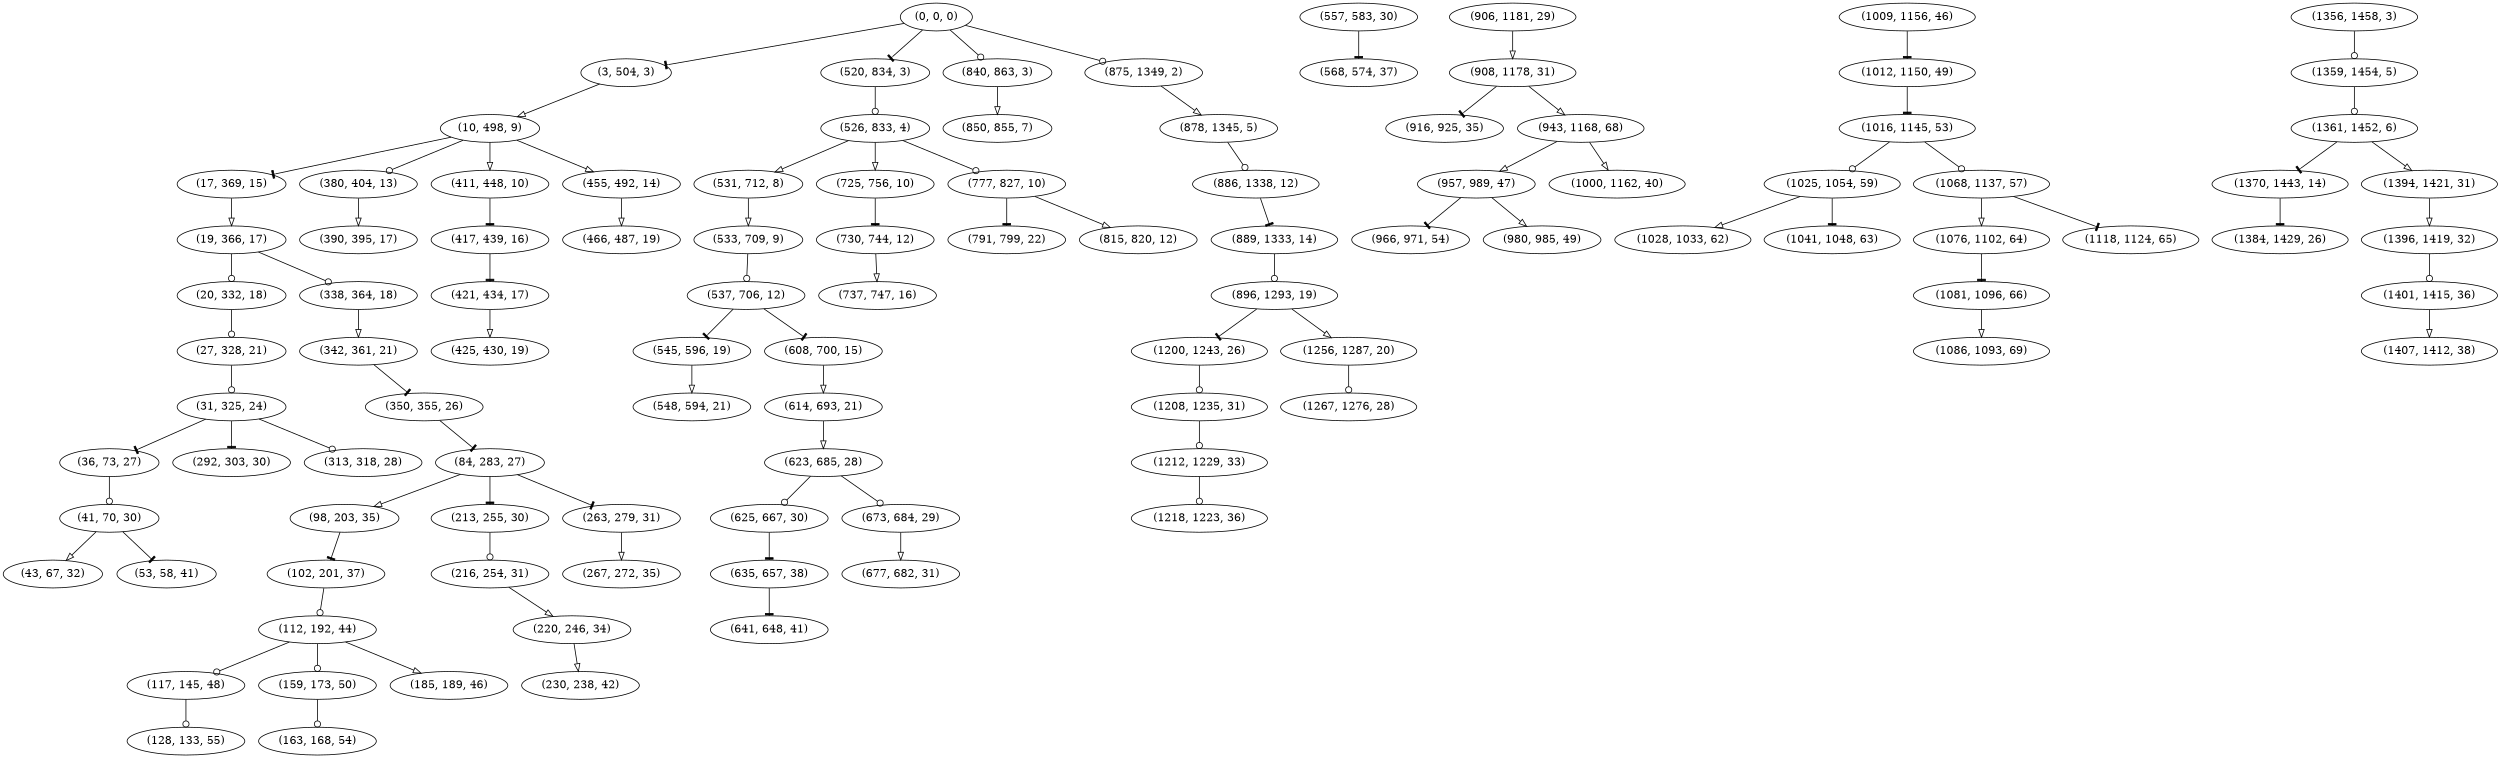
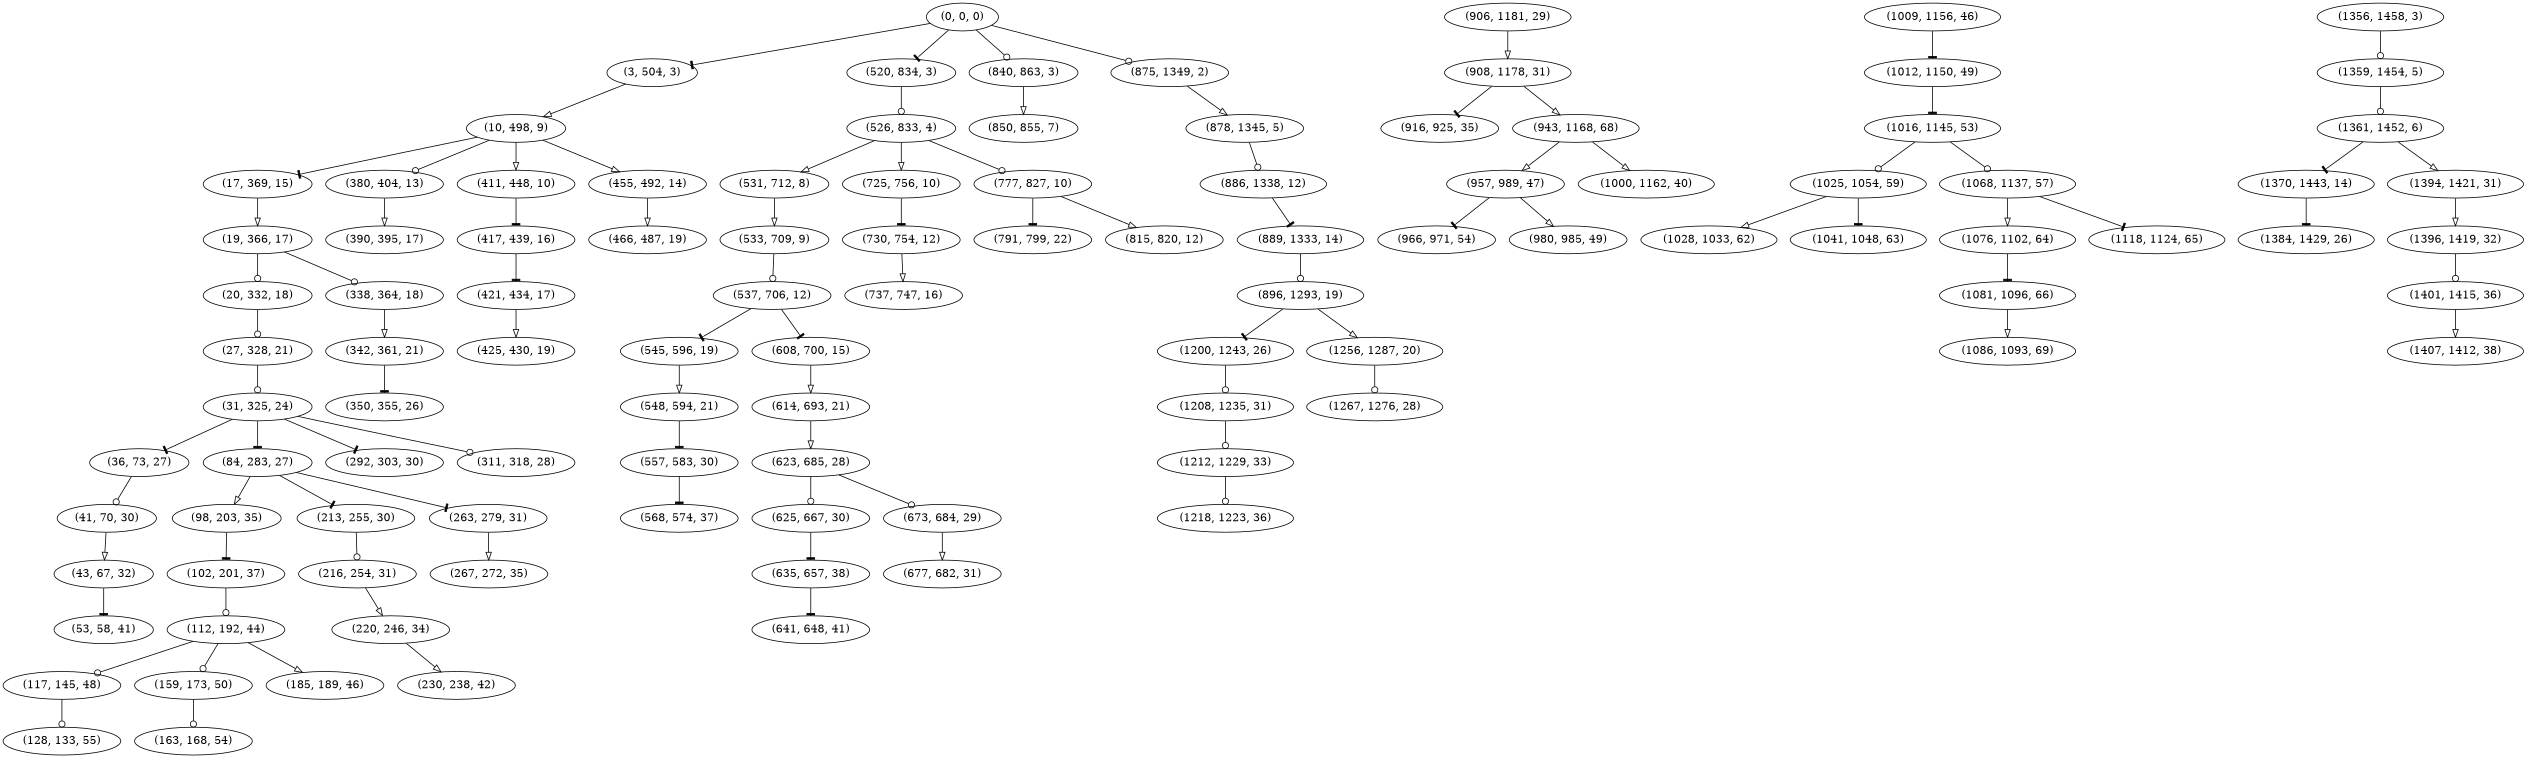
(875, 240) -> (901, 240)
none -> (679, 433)
(456, 434) -> (258, 433)
(363, 463) -> (516, 463)
(137, 545) -> (104, 600)
